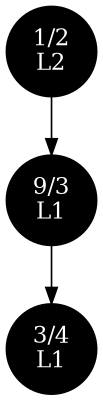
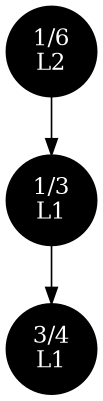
(52, 52) -> (52, 52)
(52, 200) -> (52, 200)
